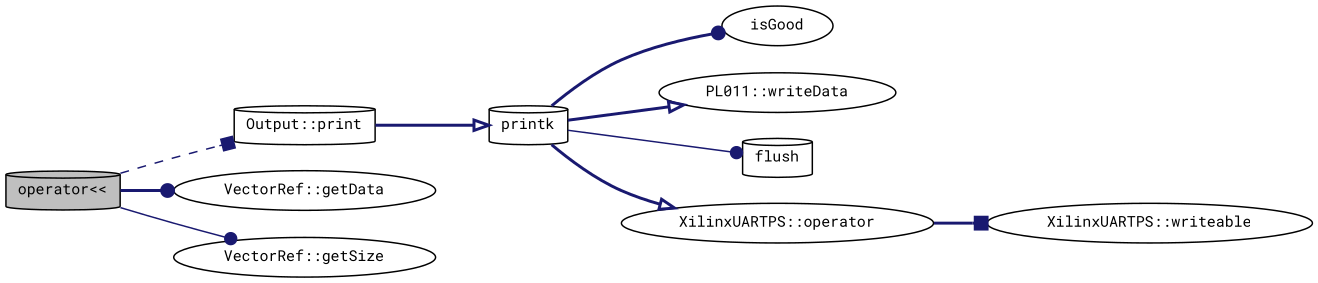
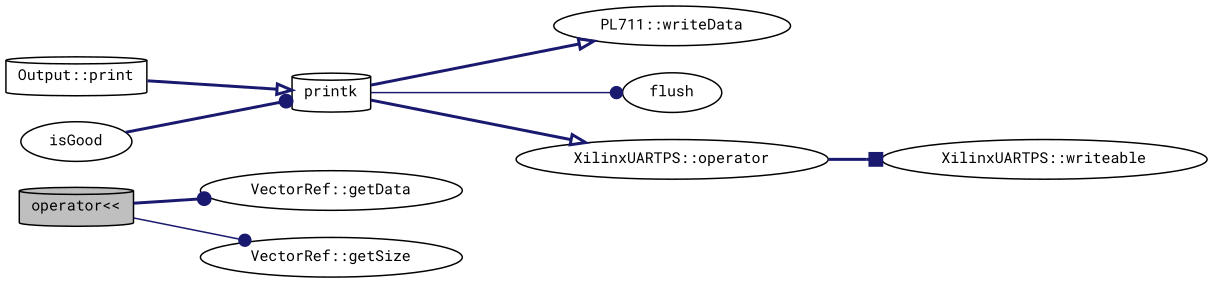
(626, 58) -> (203, 117)
(777, 93) -> (672, 26)
(777, 158) -> (672, 93)
(170, 159) -> none
